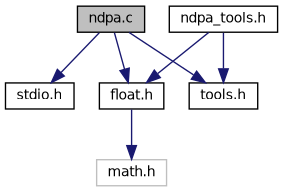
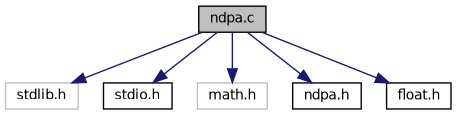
(223, 19) -> none
none -> (42, 96)
(223, 96) -> (327, 96)
(132, 127) -> (232, 51)
